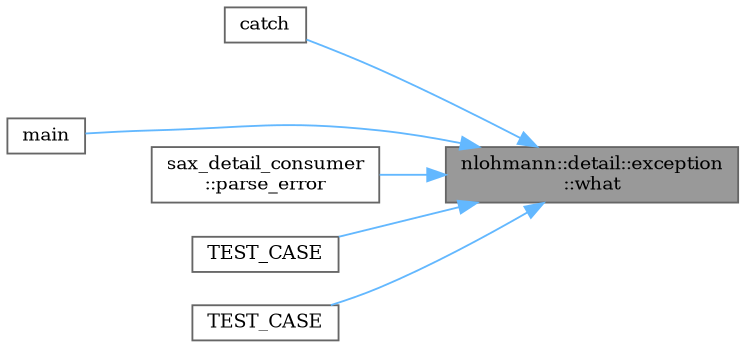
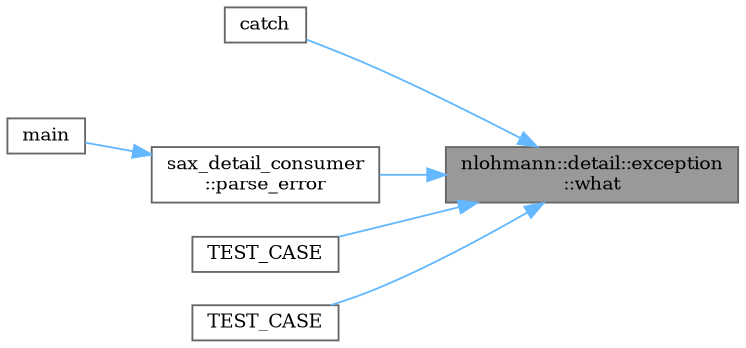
(274, 125) -> (109, 147)
